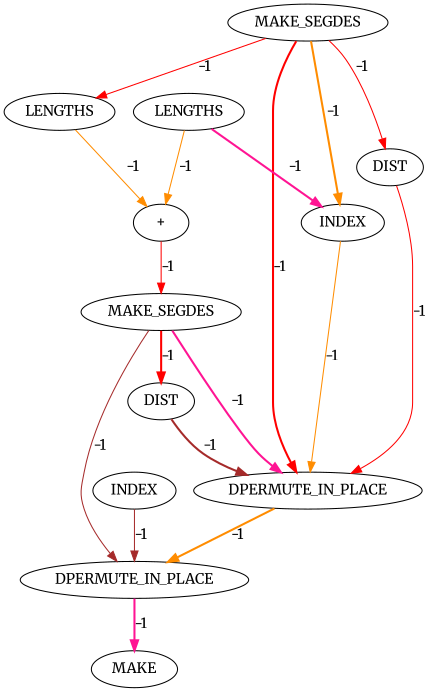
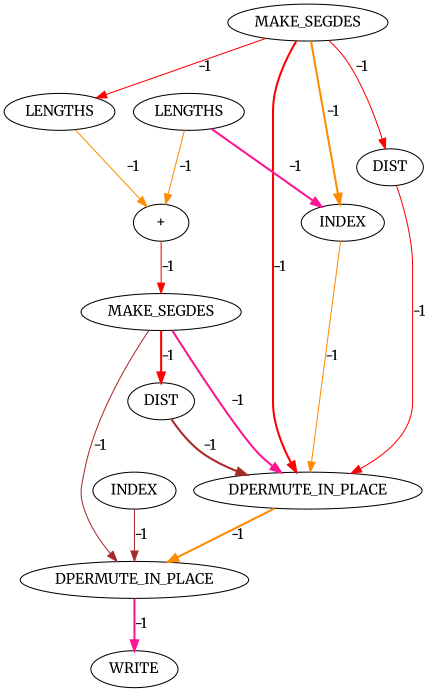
(134, 669) -> (134, 669)
